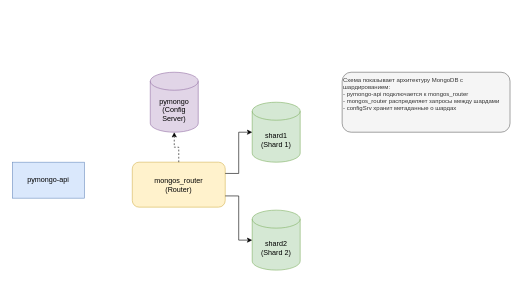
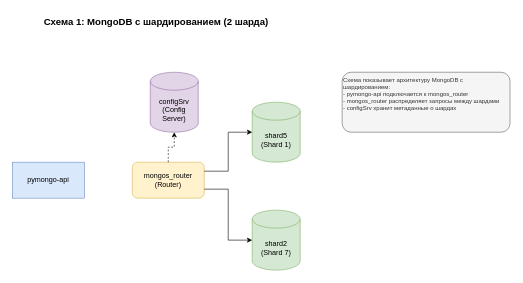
none -> (156, 21)
(174, 110) -> (174, 110)
(276, 140) -> (276, 140)
(179, 185) -> (168, 180)
(276, 248) -> (276, 248)
